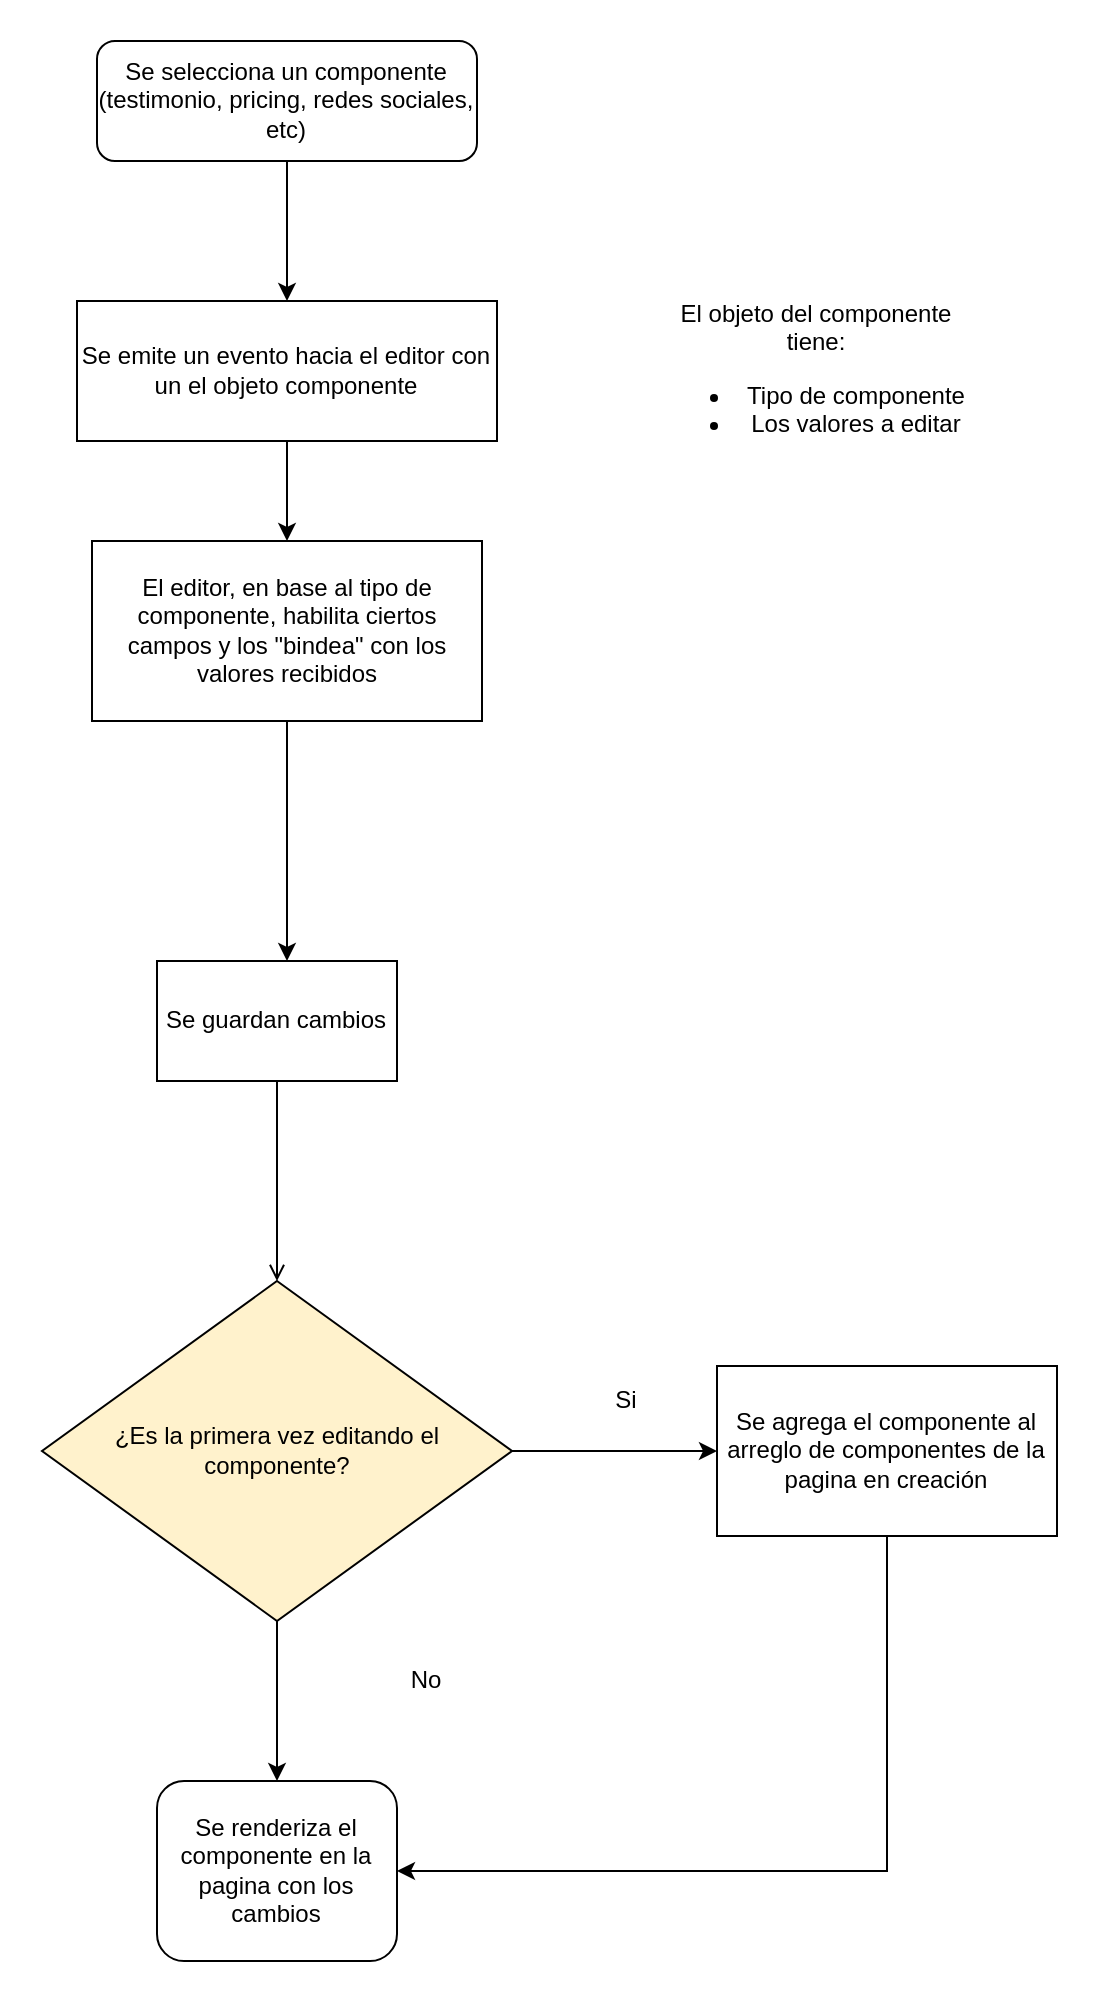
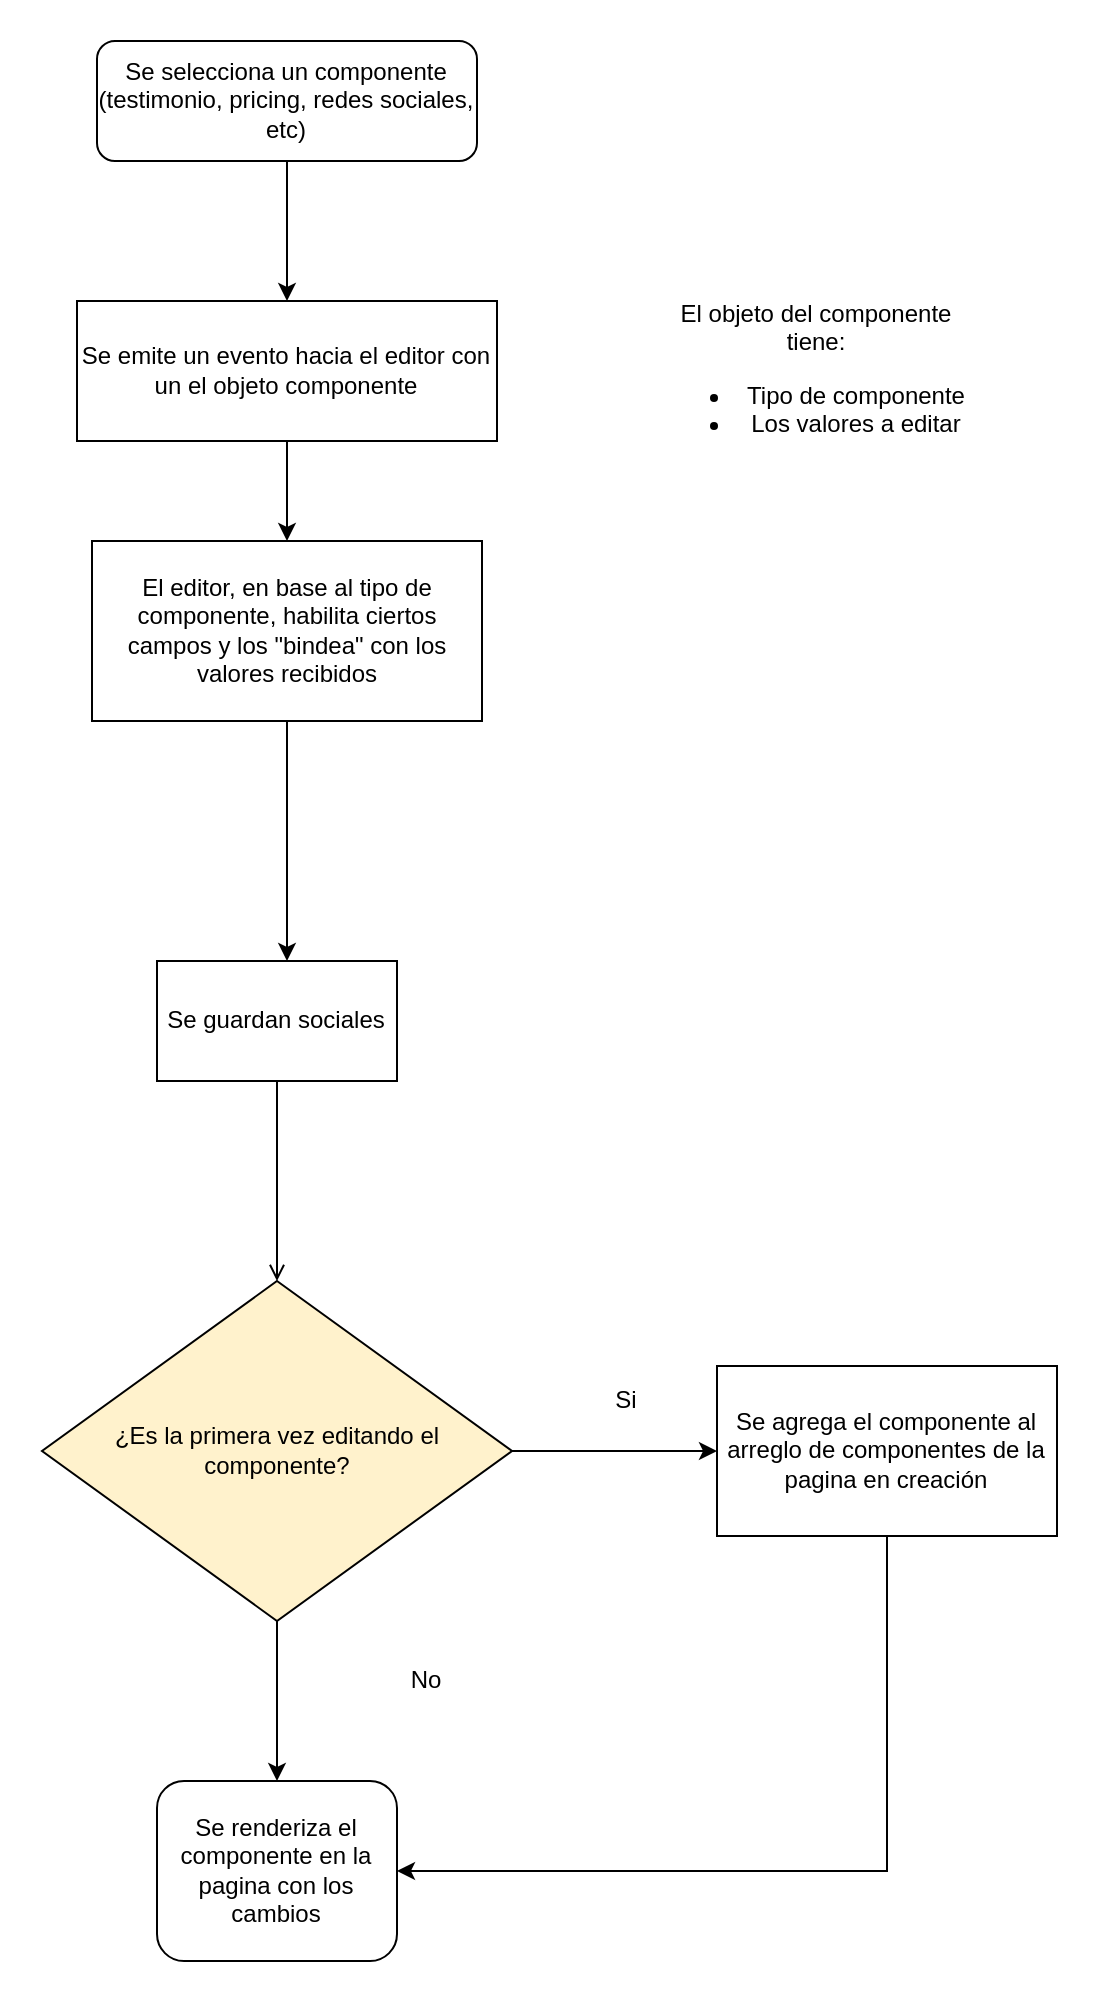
(277, 1021) -> (277, 1021)
